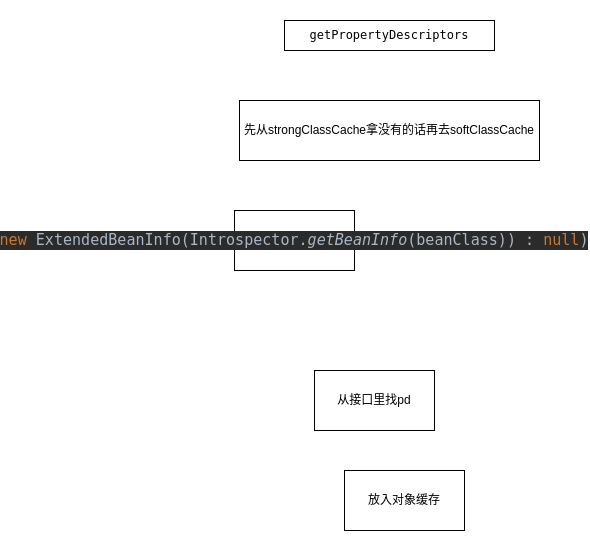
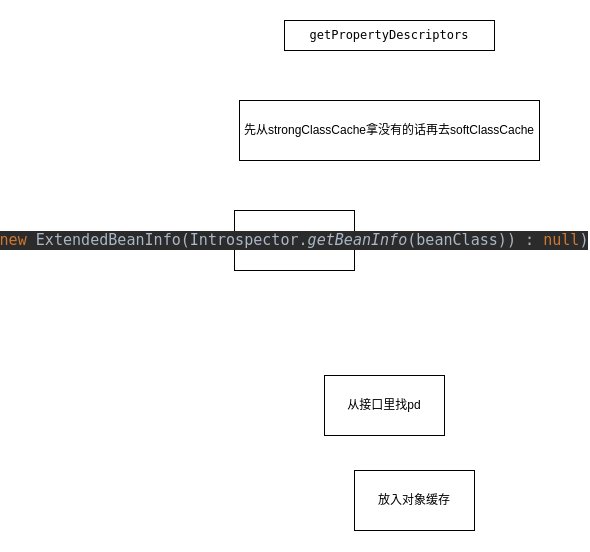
(375, 401) -> (385, 406)
(405, 501) -> (415, 501)
